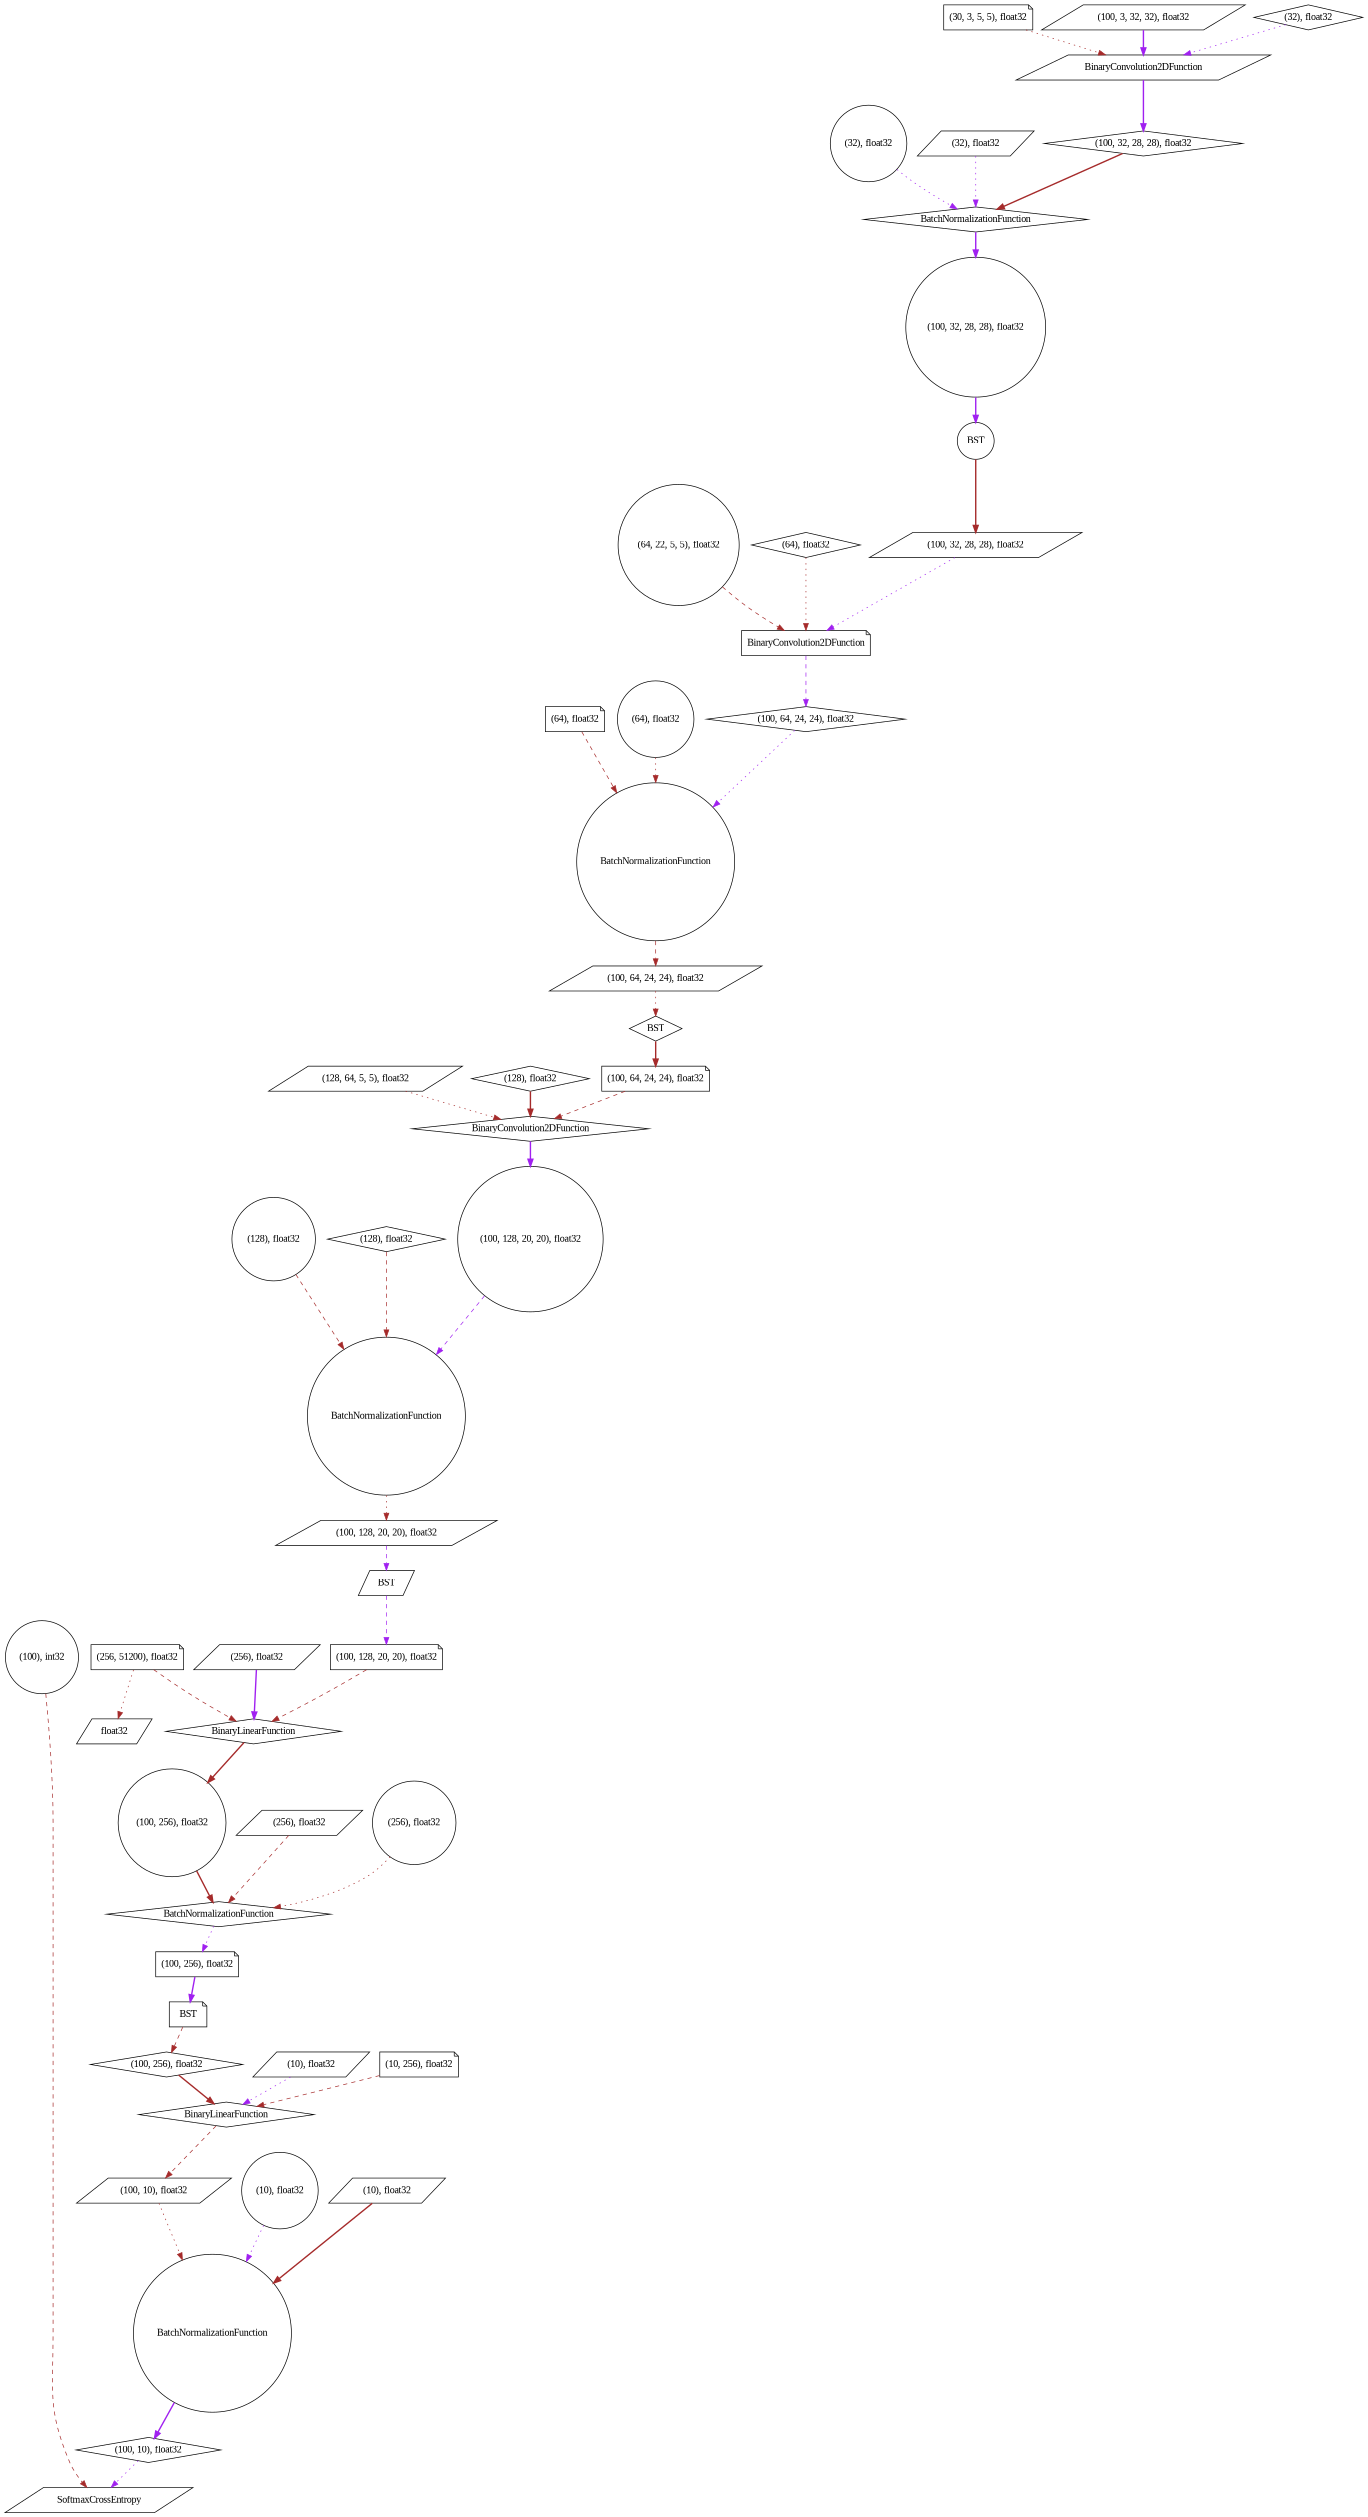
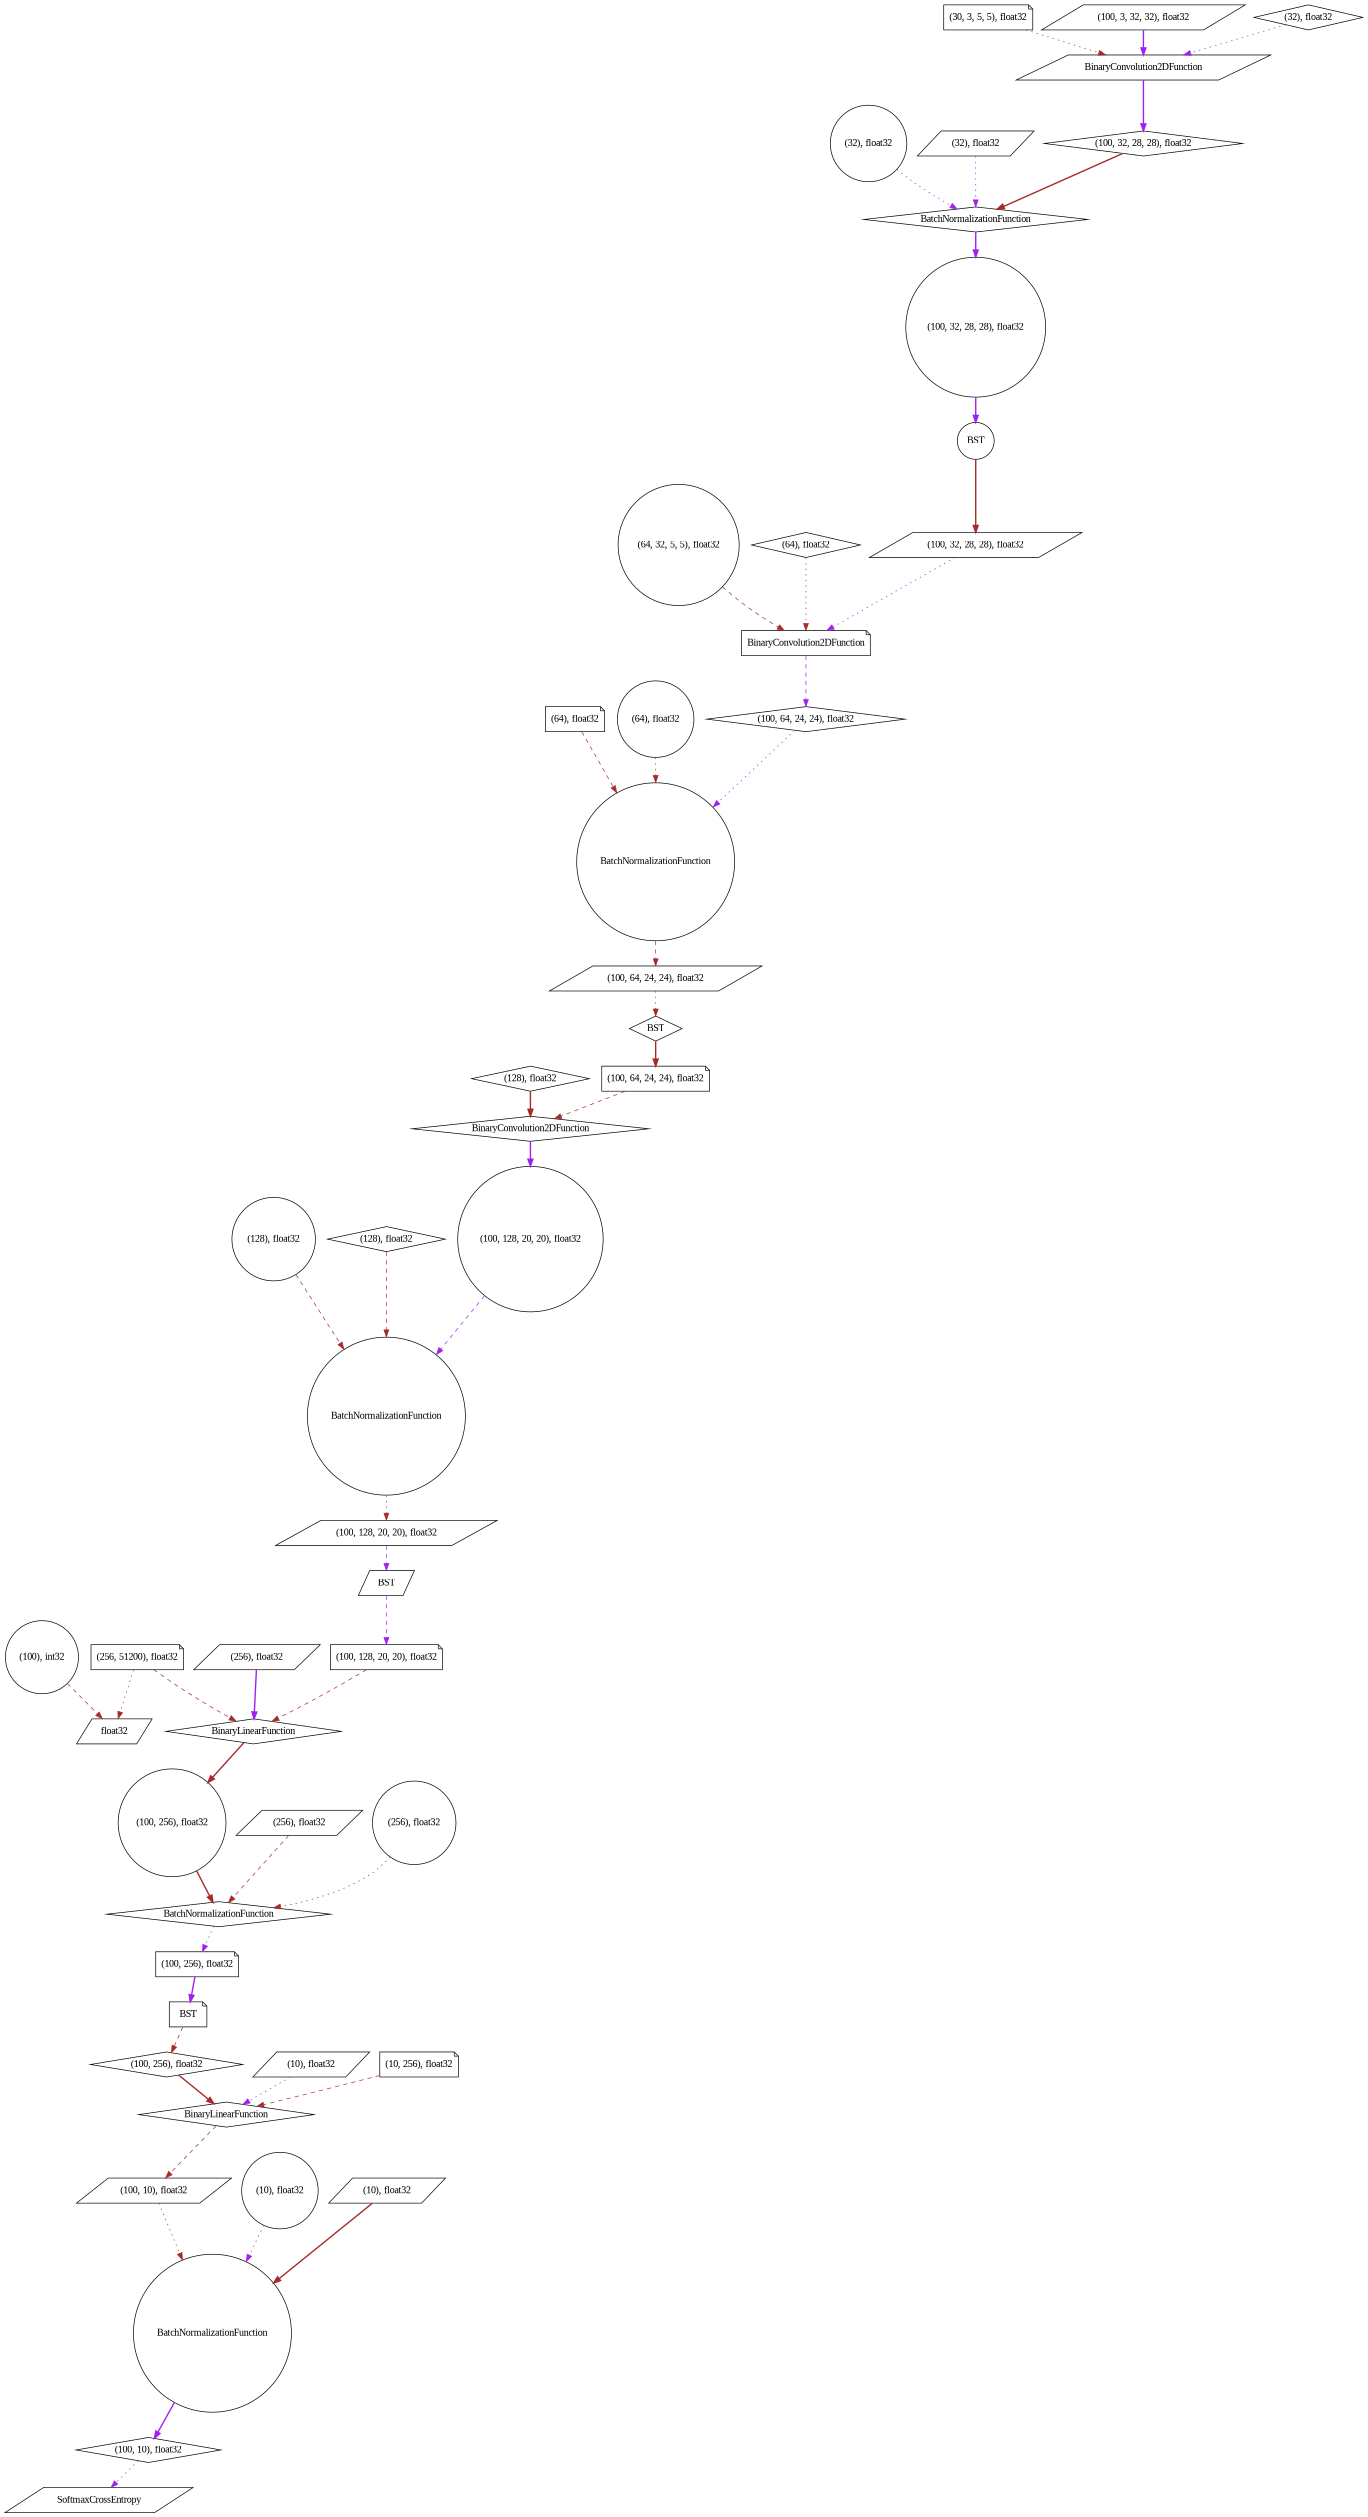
(679, 545) -> (679, 545)
(366, 1079) -> none
(53, 2091) -> (82, 1699)
